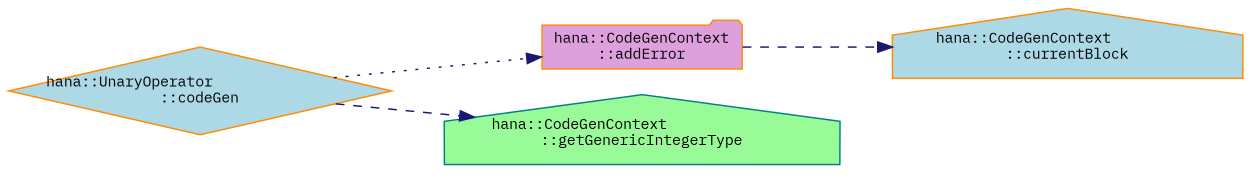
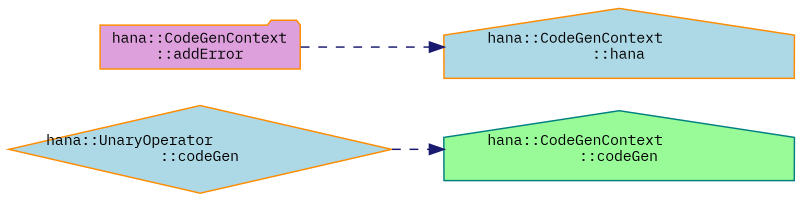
(1068, 47) -> (619, 47)
(430, 68) -> none
(642, 133) -> (619, 149)
